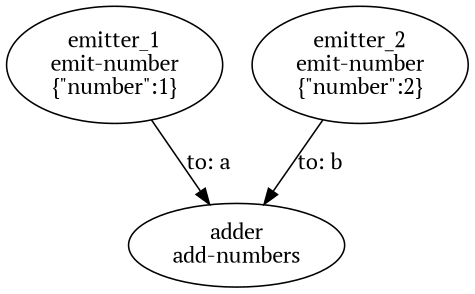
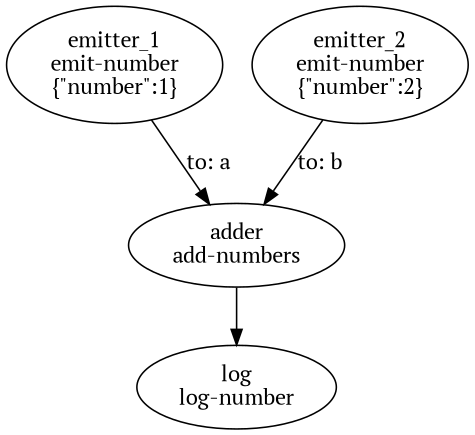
none -> (237, 387)
